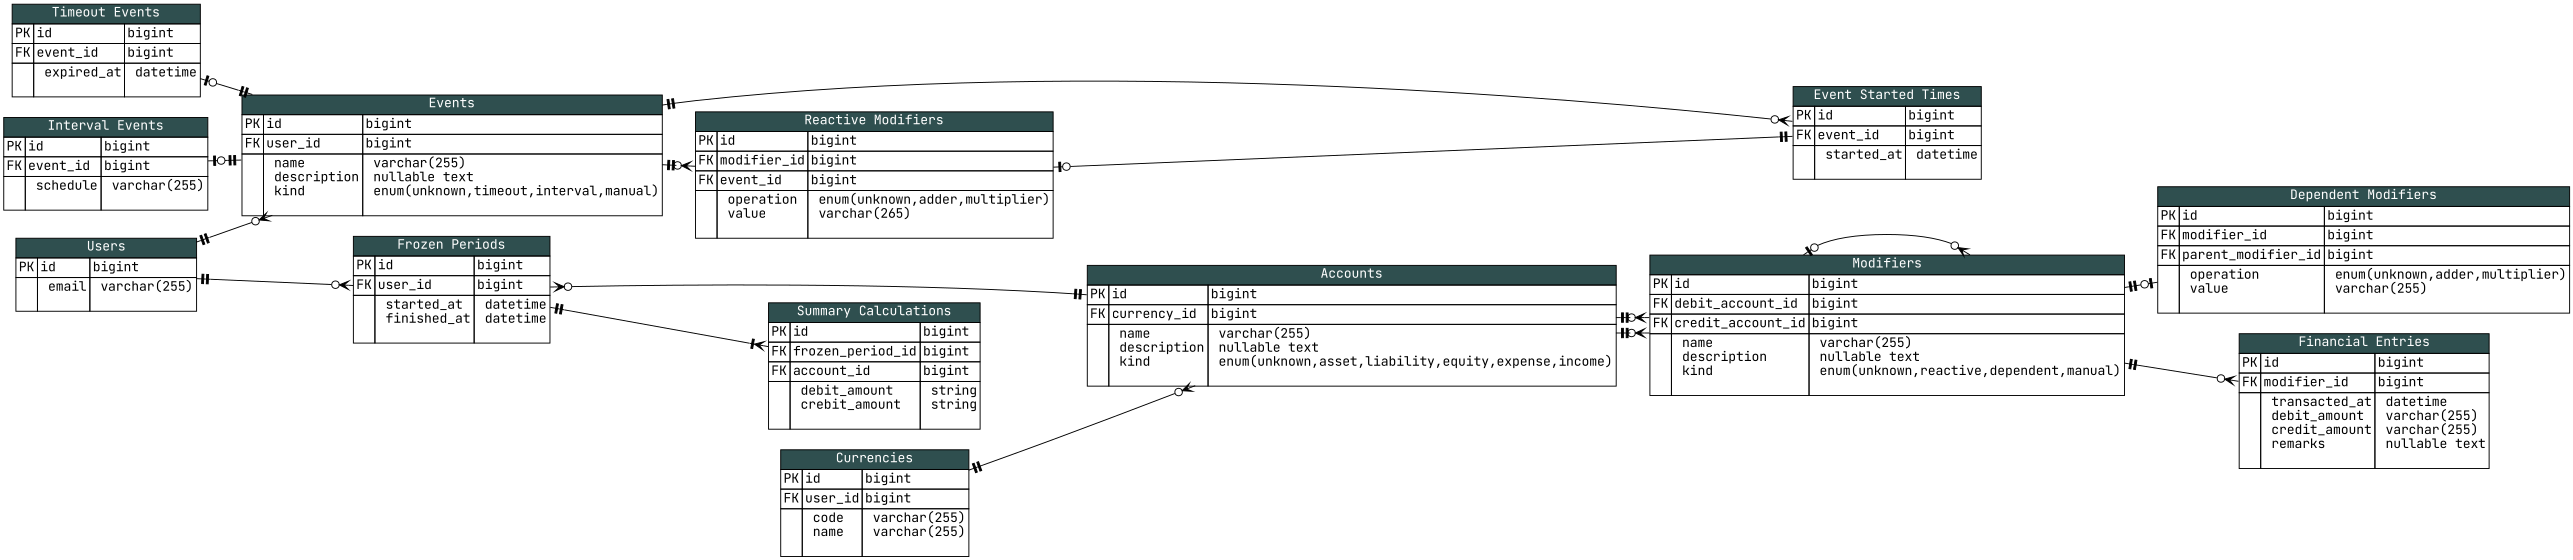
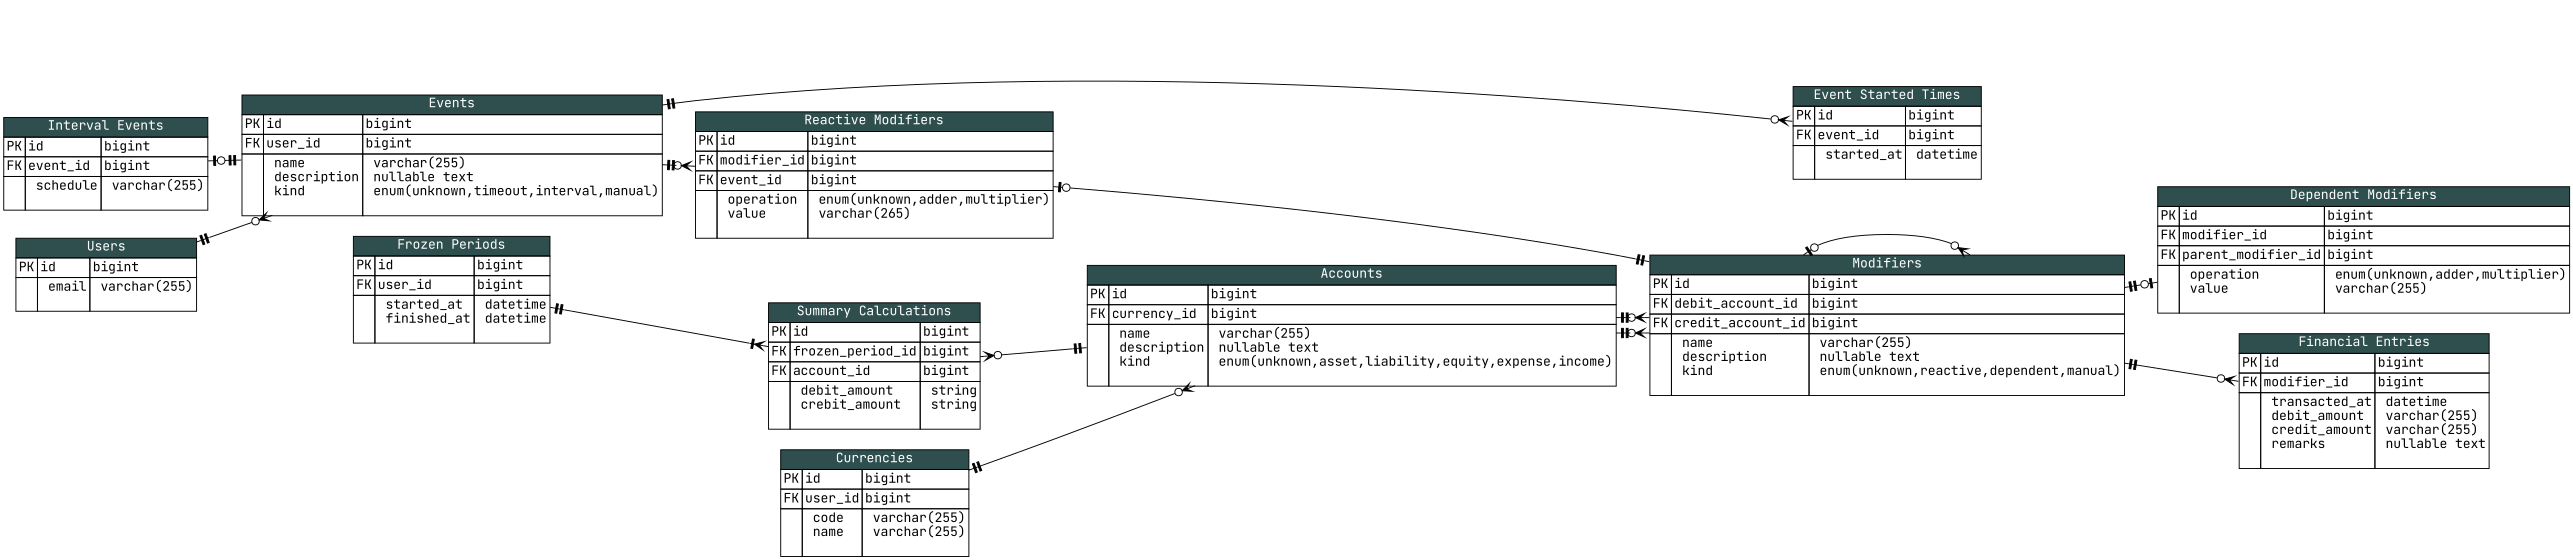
(106, 50) -> none
(1424, 152) -> (1354, 216)
(271, 282) -> none
(822, 285) -> (1037, 352)
